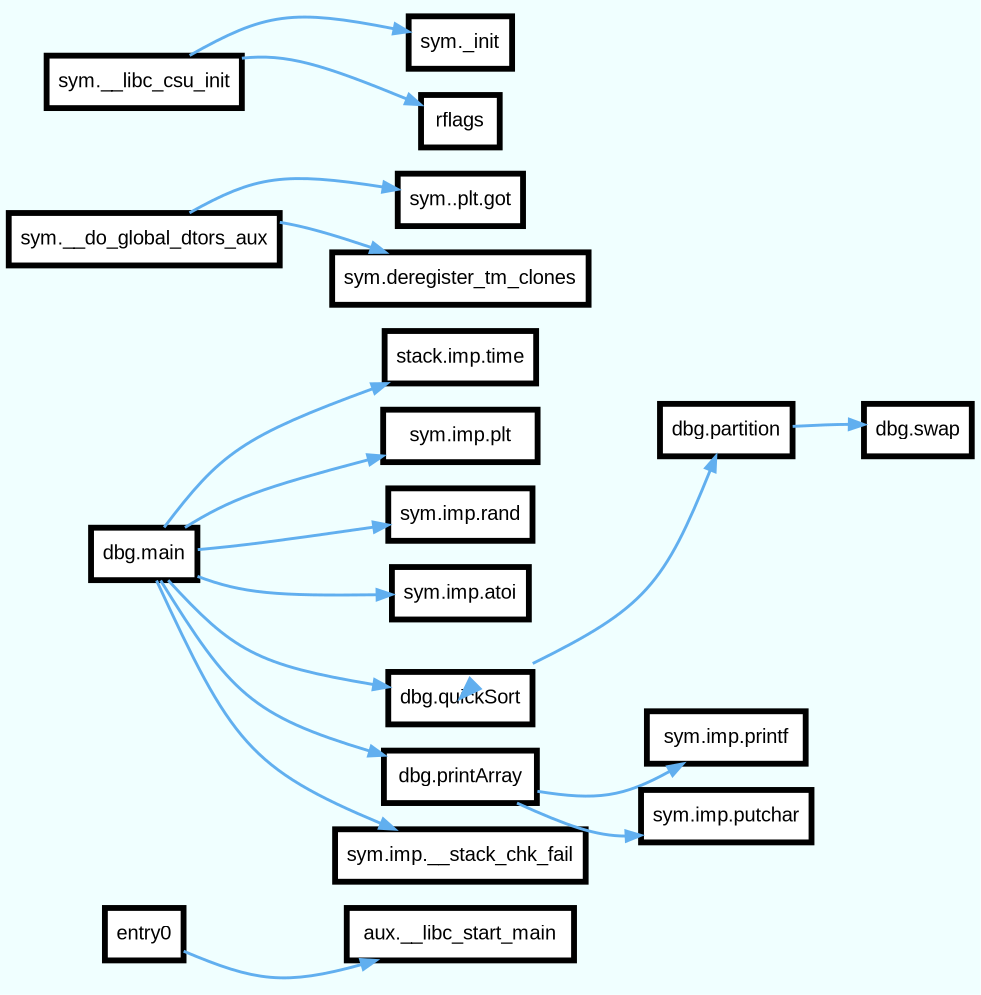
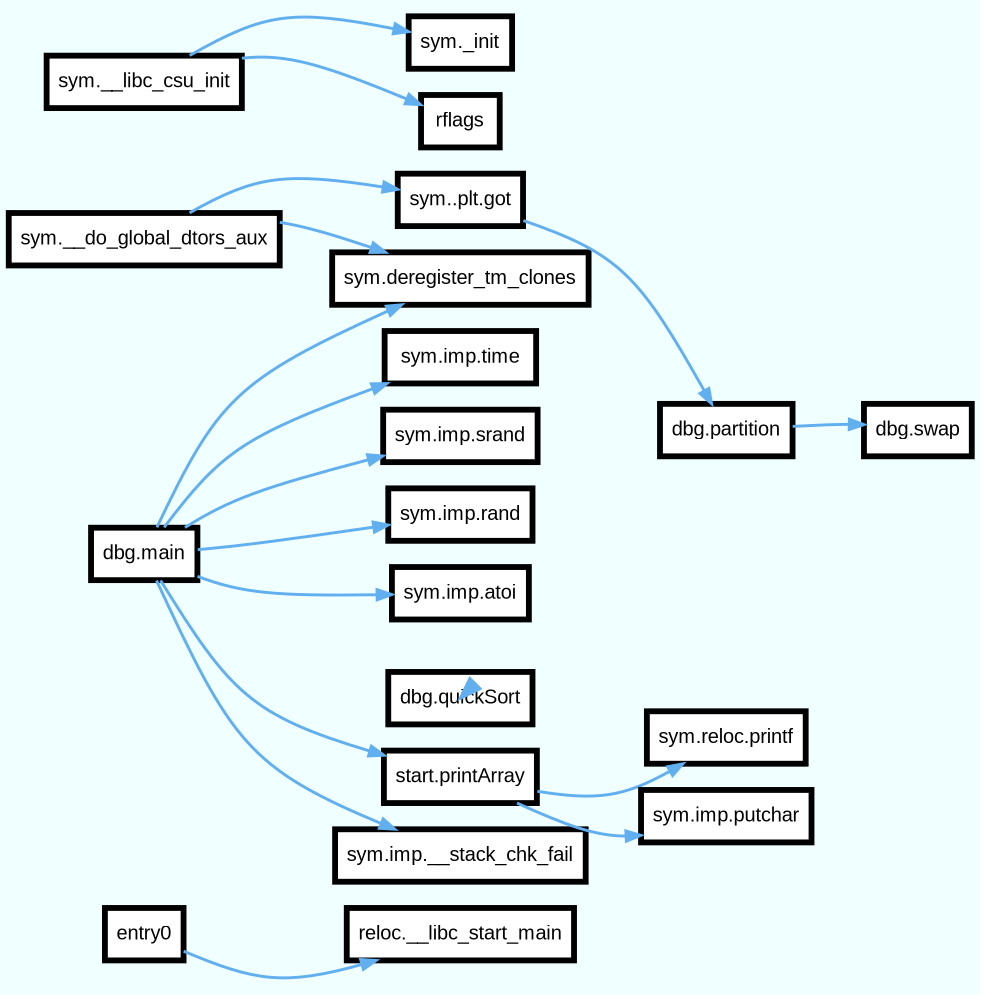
(460, 357) -> (460, 357)
(460, 436) -> (460, 436)
(646, 589) -> (634, 284)
(259, 655) -> (246, 391)
(726, 738) -> (726, 738)
(460, 777) -> (460, 777)
(460, 934) -> (460, 934)
